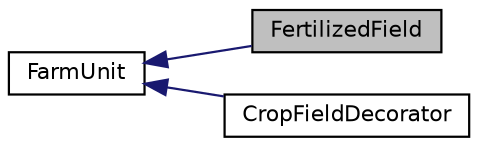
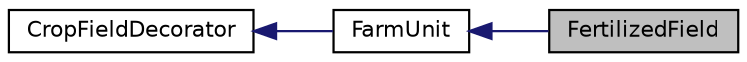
(195, 92) -> (305, 31)
